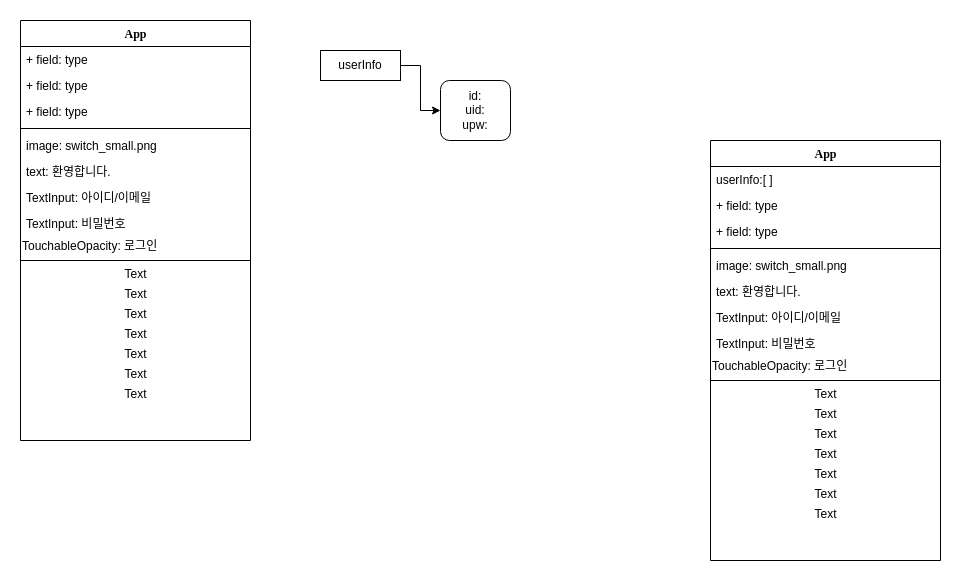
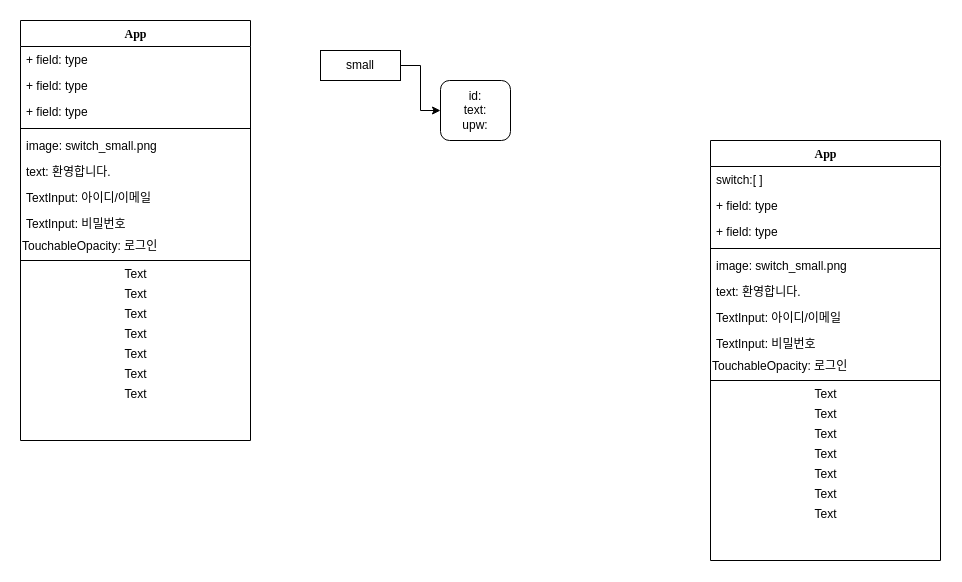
(361, 66) -> (361, 66)
(476, 111) -> (476, 111)
(754, 181) -> (745, 181)
